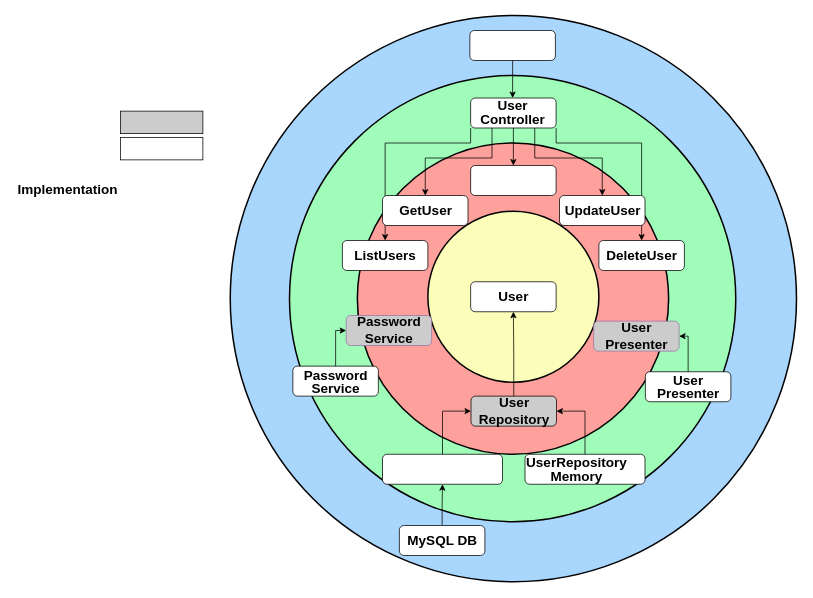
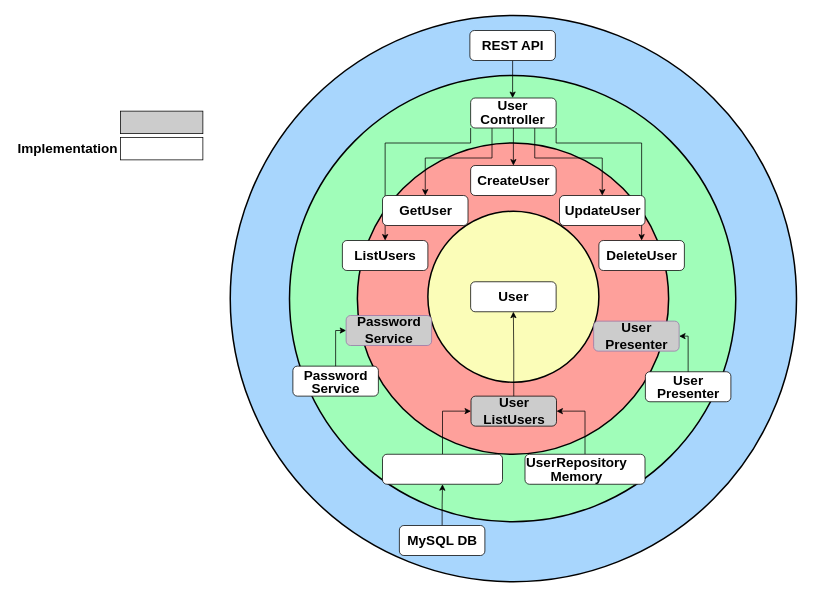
none -> (513, 45)
none -> (514, 180)
(68, 190) -> (68, 149)
(515, 411) -> (515, 411)
